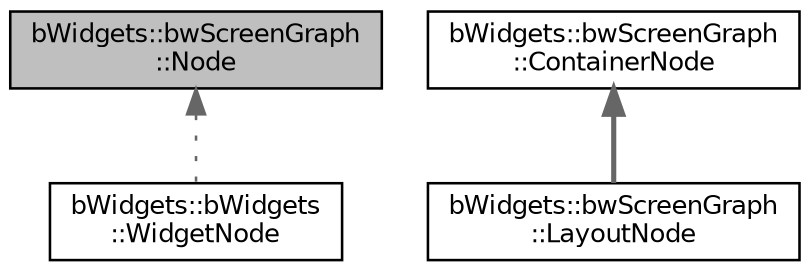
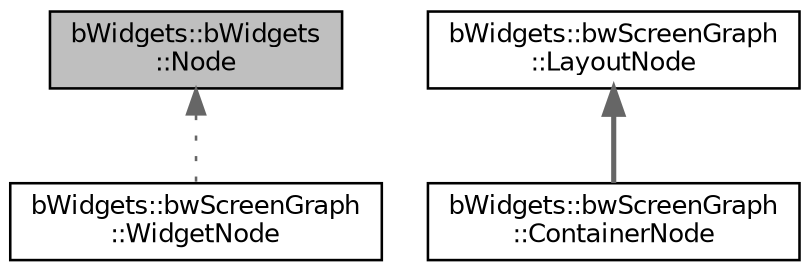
(196, 50) -> (196, 50)
(614, 149) -> (614, 149)
(196, 222) -> (196, 222)
